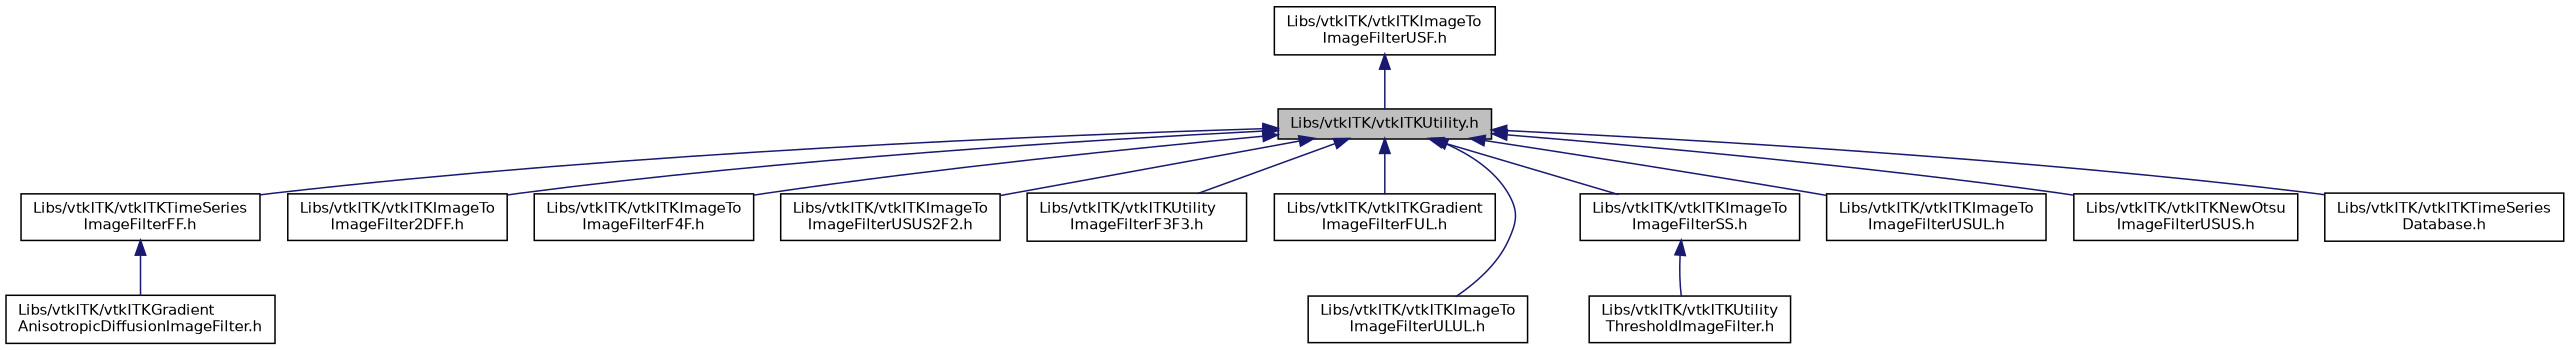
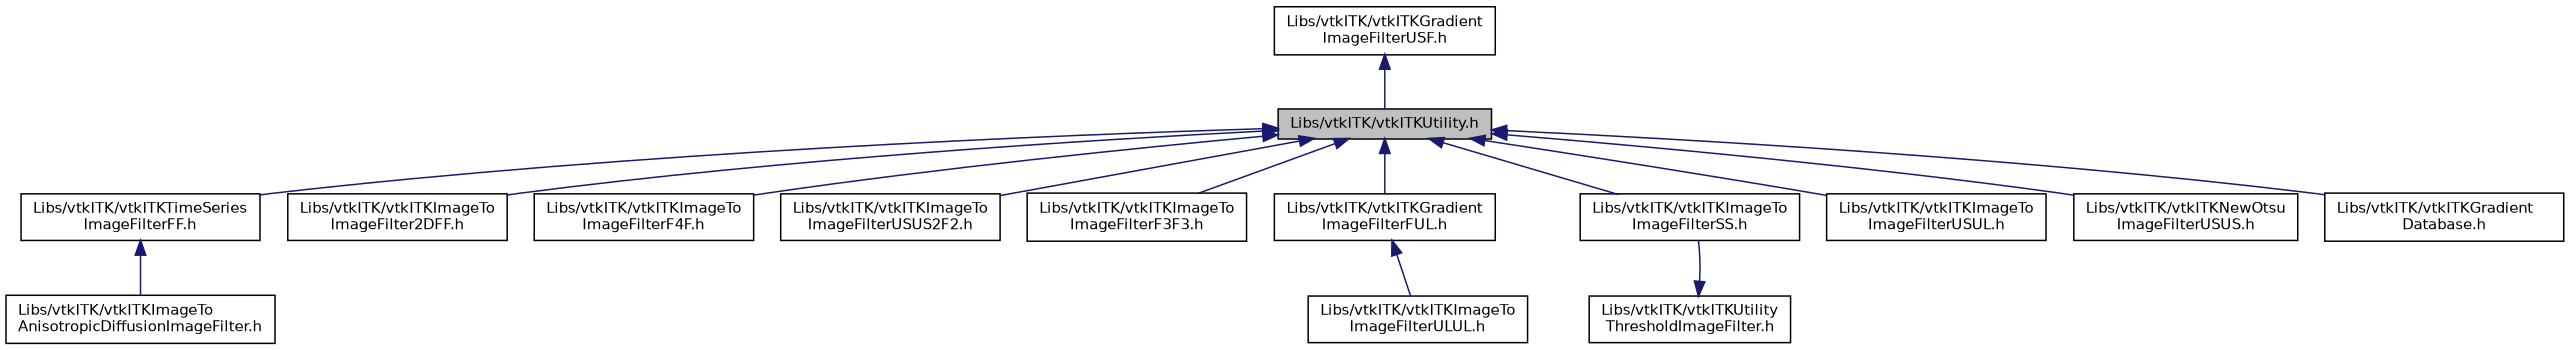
(1385, 31) -> (1385, 31)
(1515, 216) -> (1404, 275)
(1137, 217) -> (1137, 217)
(2444, 217) -> (2444, 217)
(1680, 276) -> (1700, 261)
(141, 319) -> (141, 319)
